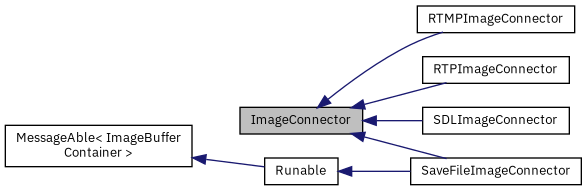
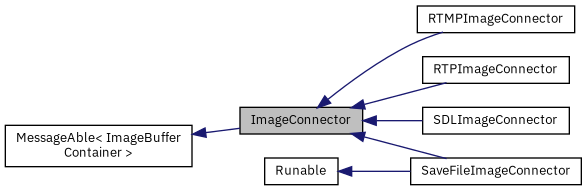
(235, 163) -> (223, 130)
